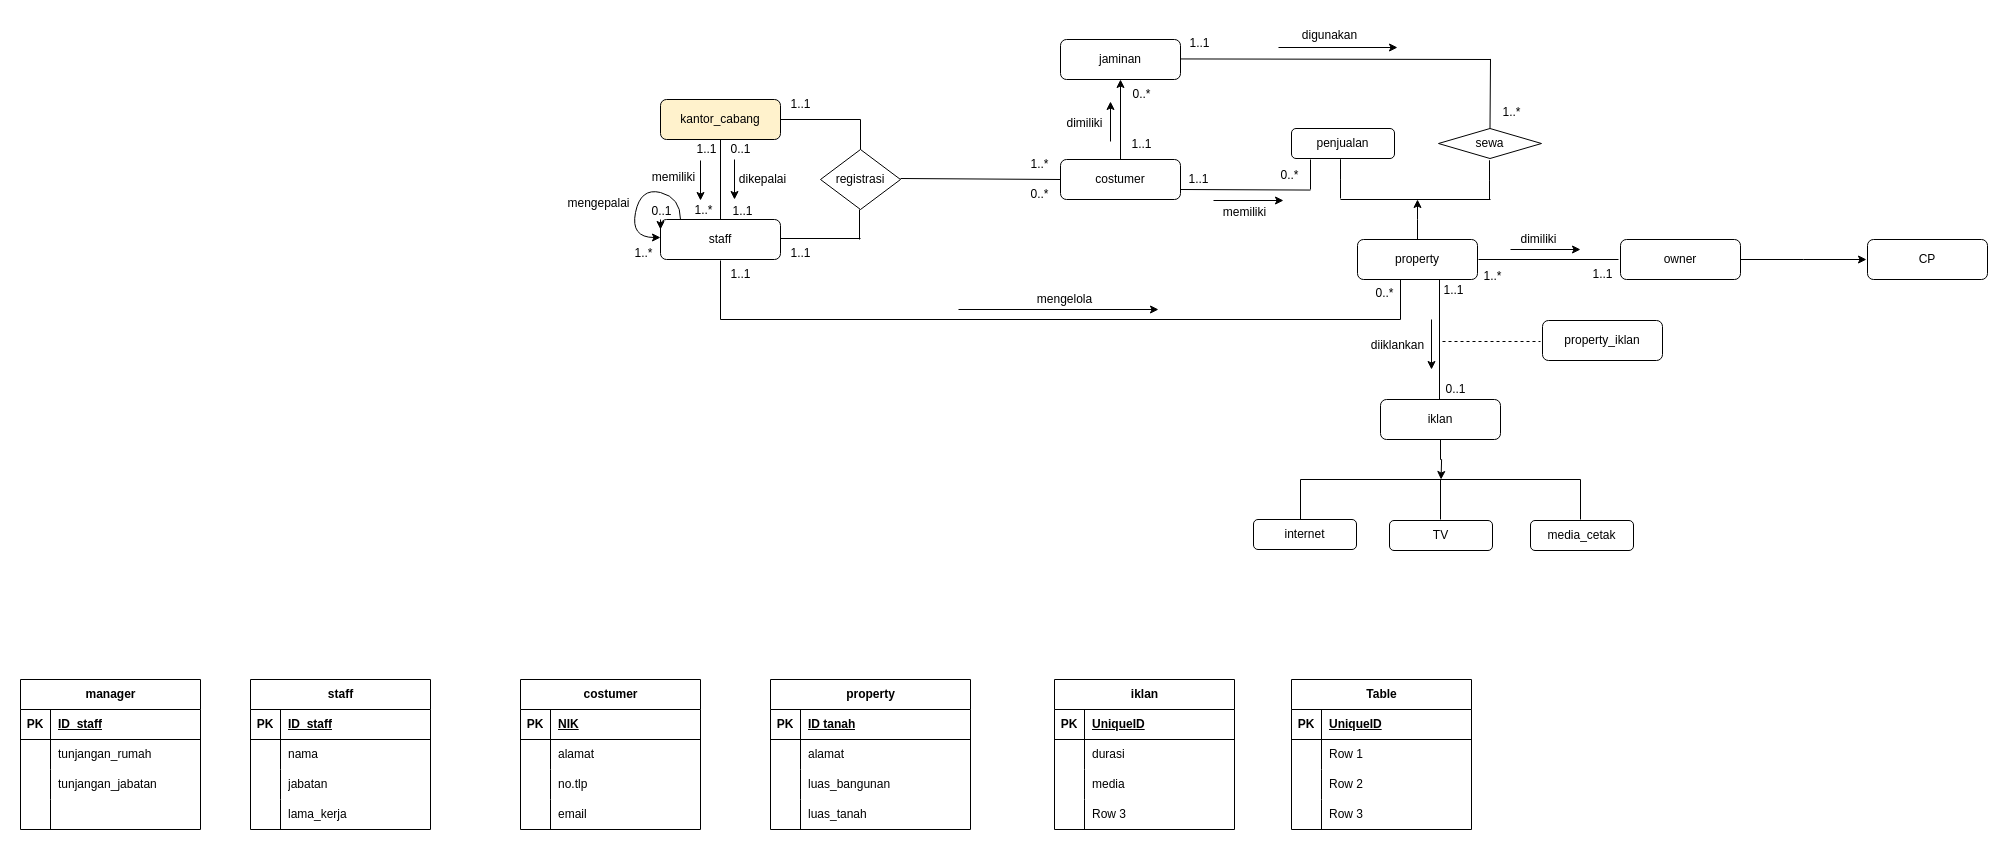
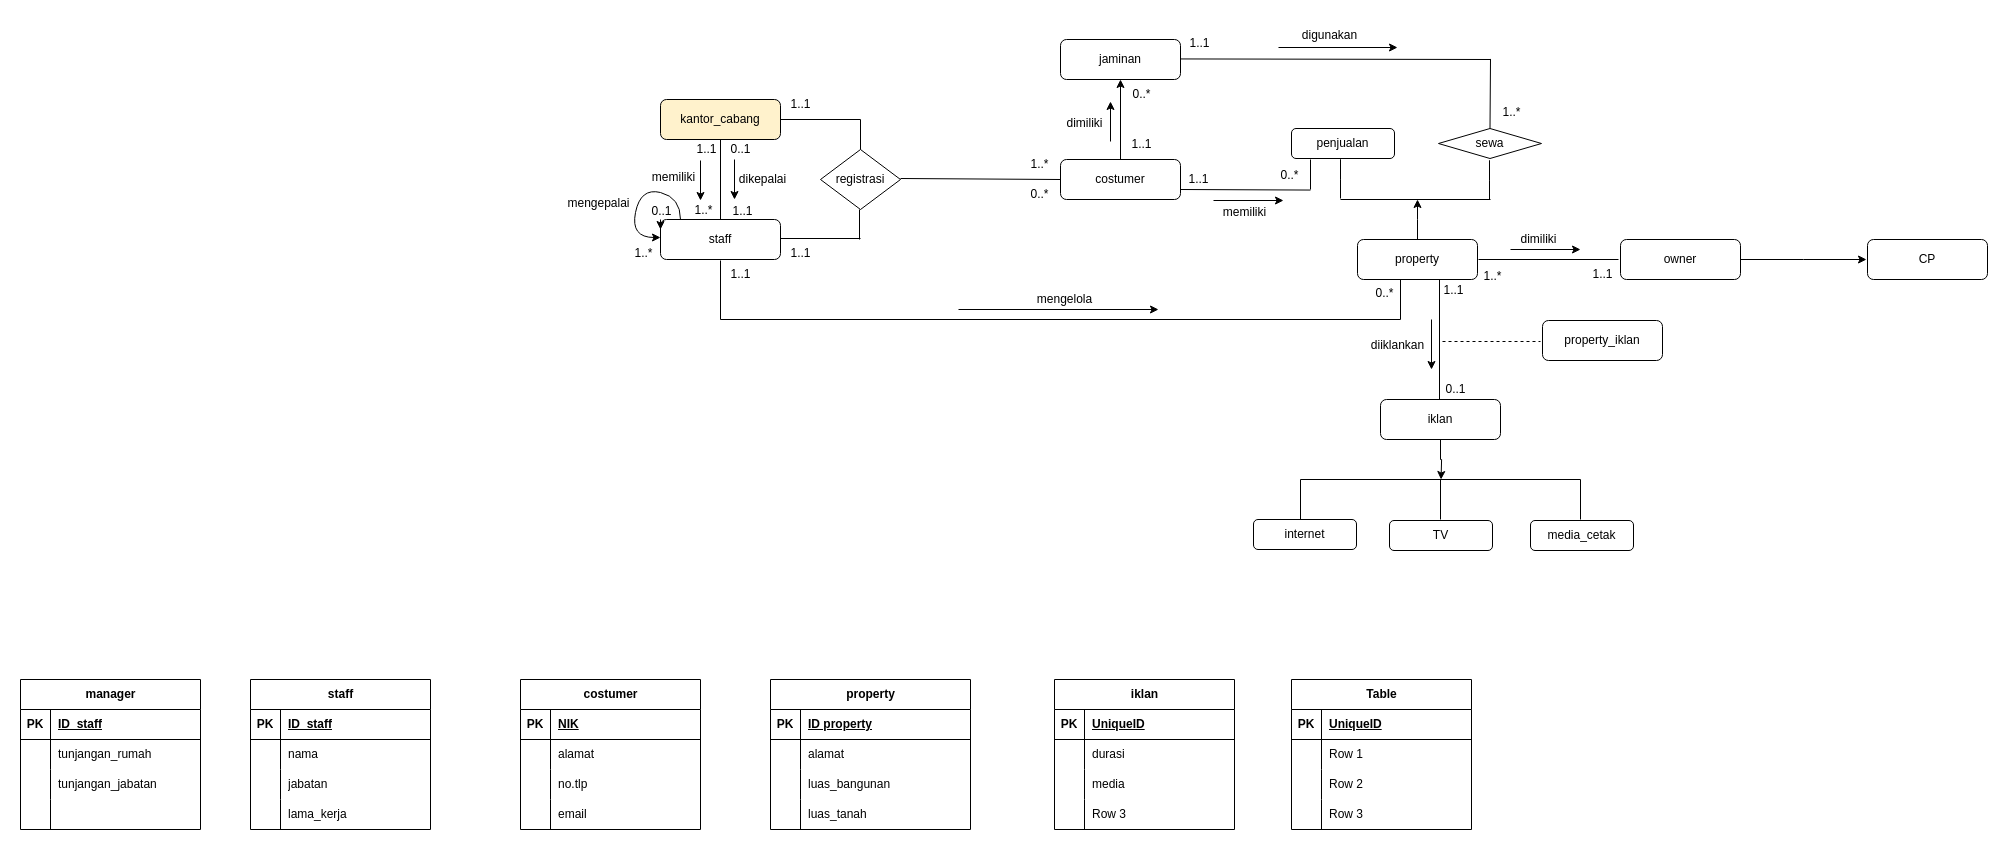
(834, 725) -> (844, 725)
